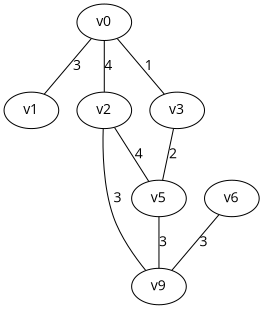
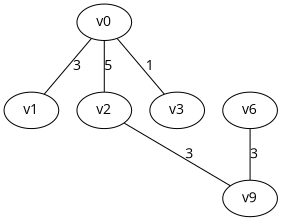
(109, 66) -> (109, 66)
(159, 198) -> none
